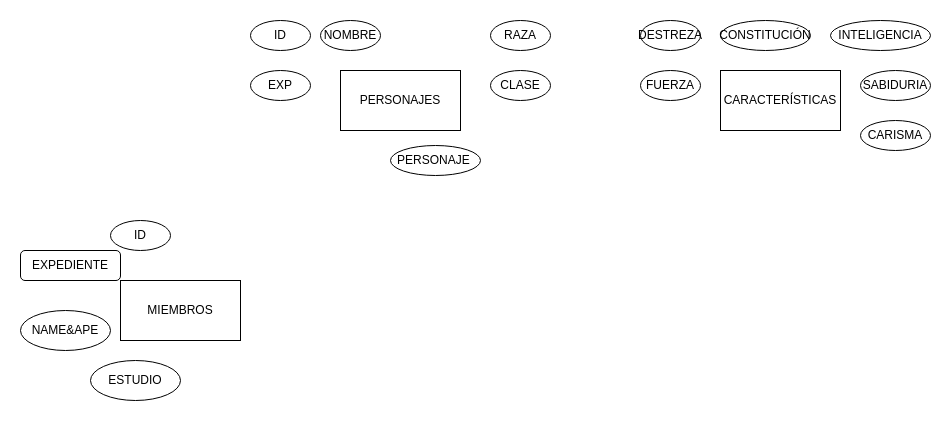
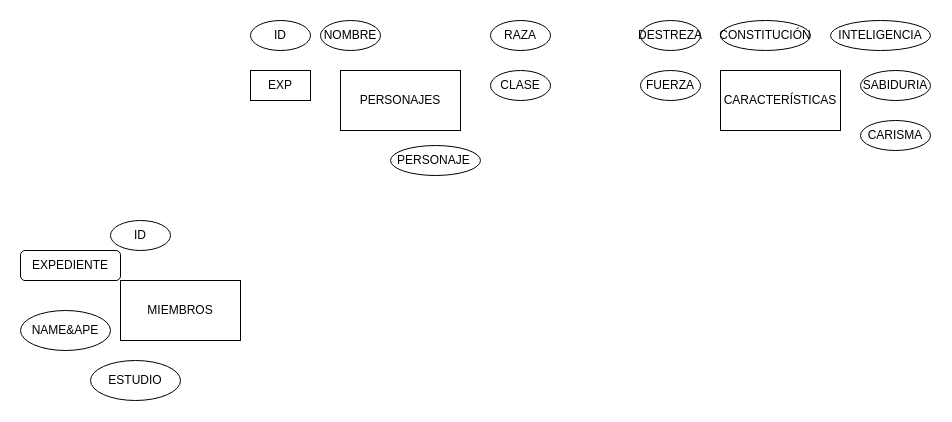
(281, 86) -> (281, 86)
